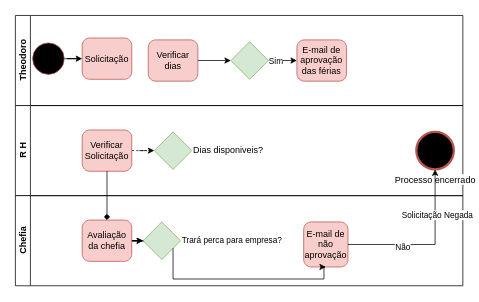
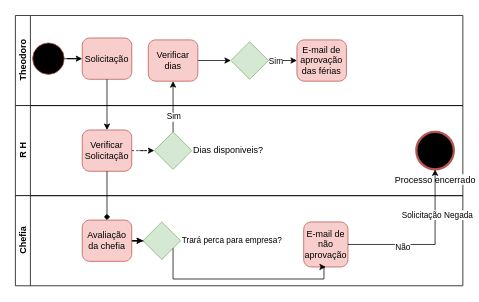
none -> (173, 116)
none -> (107, 123)
